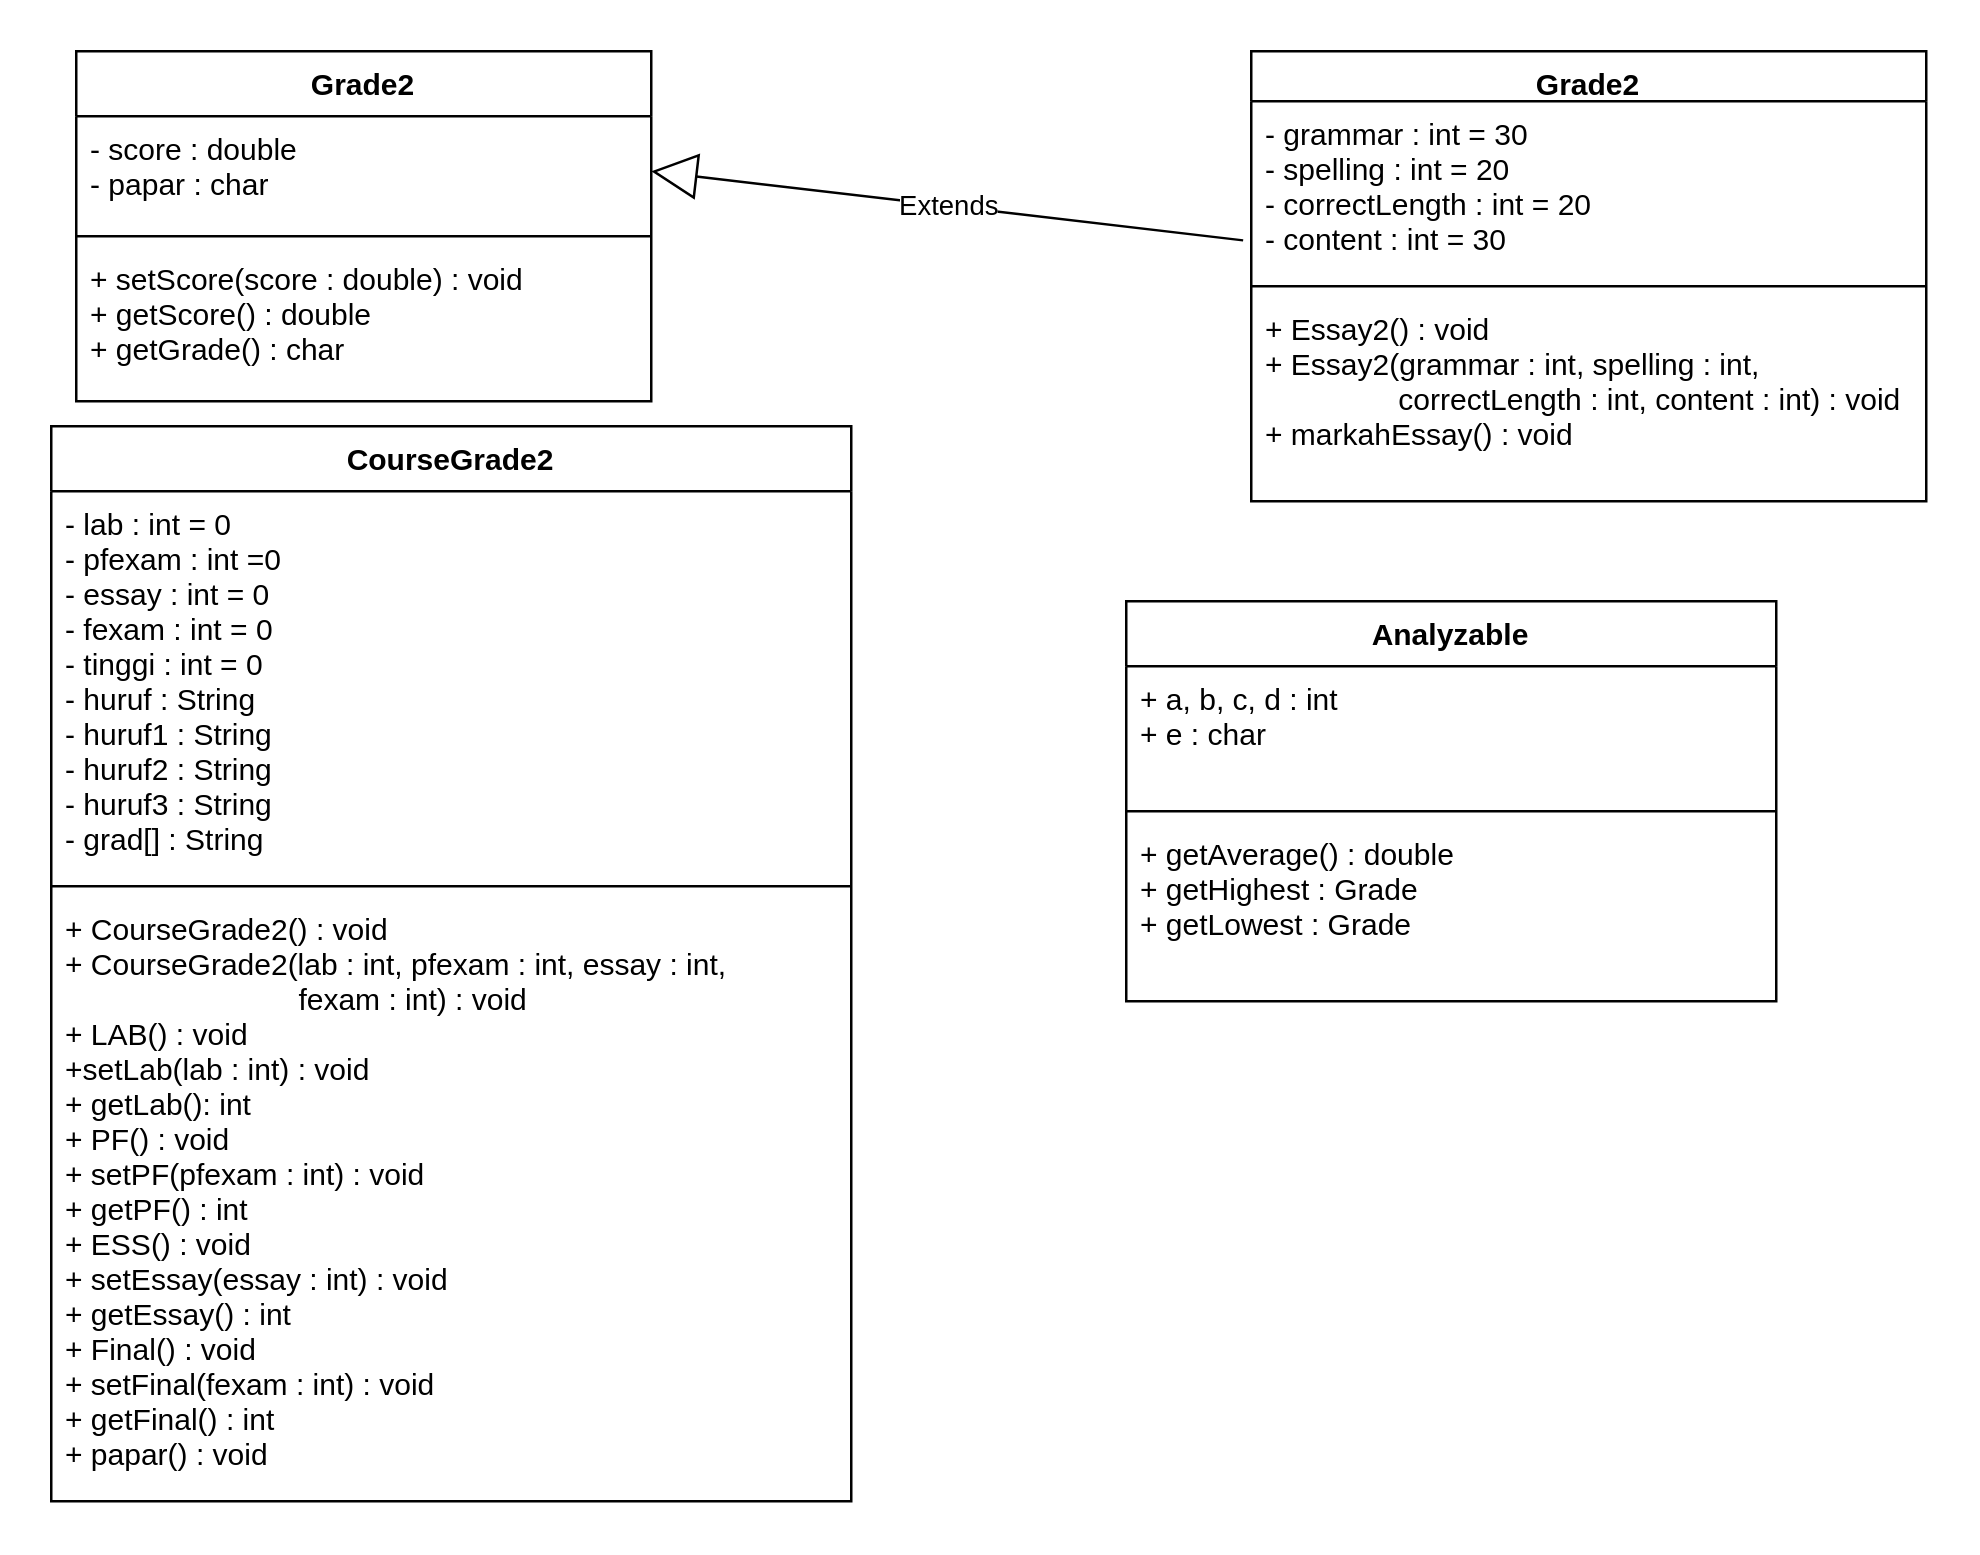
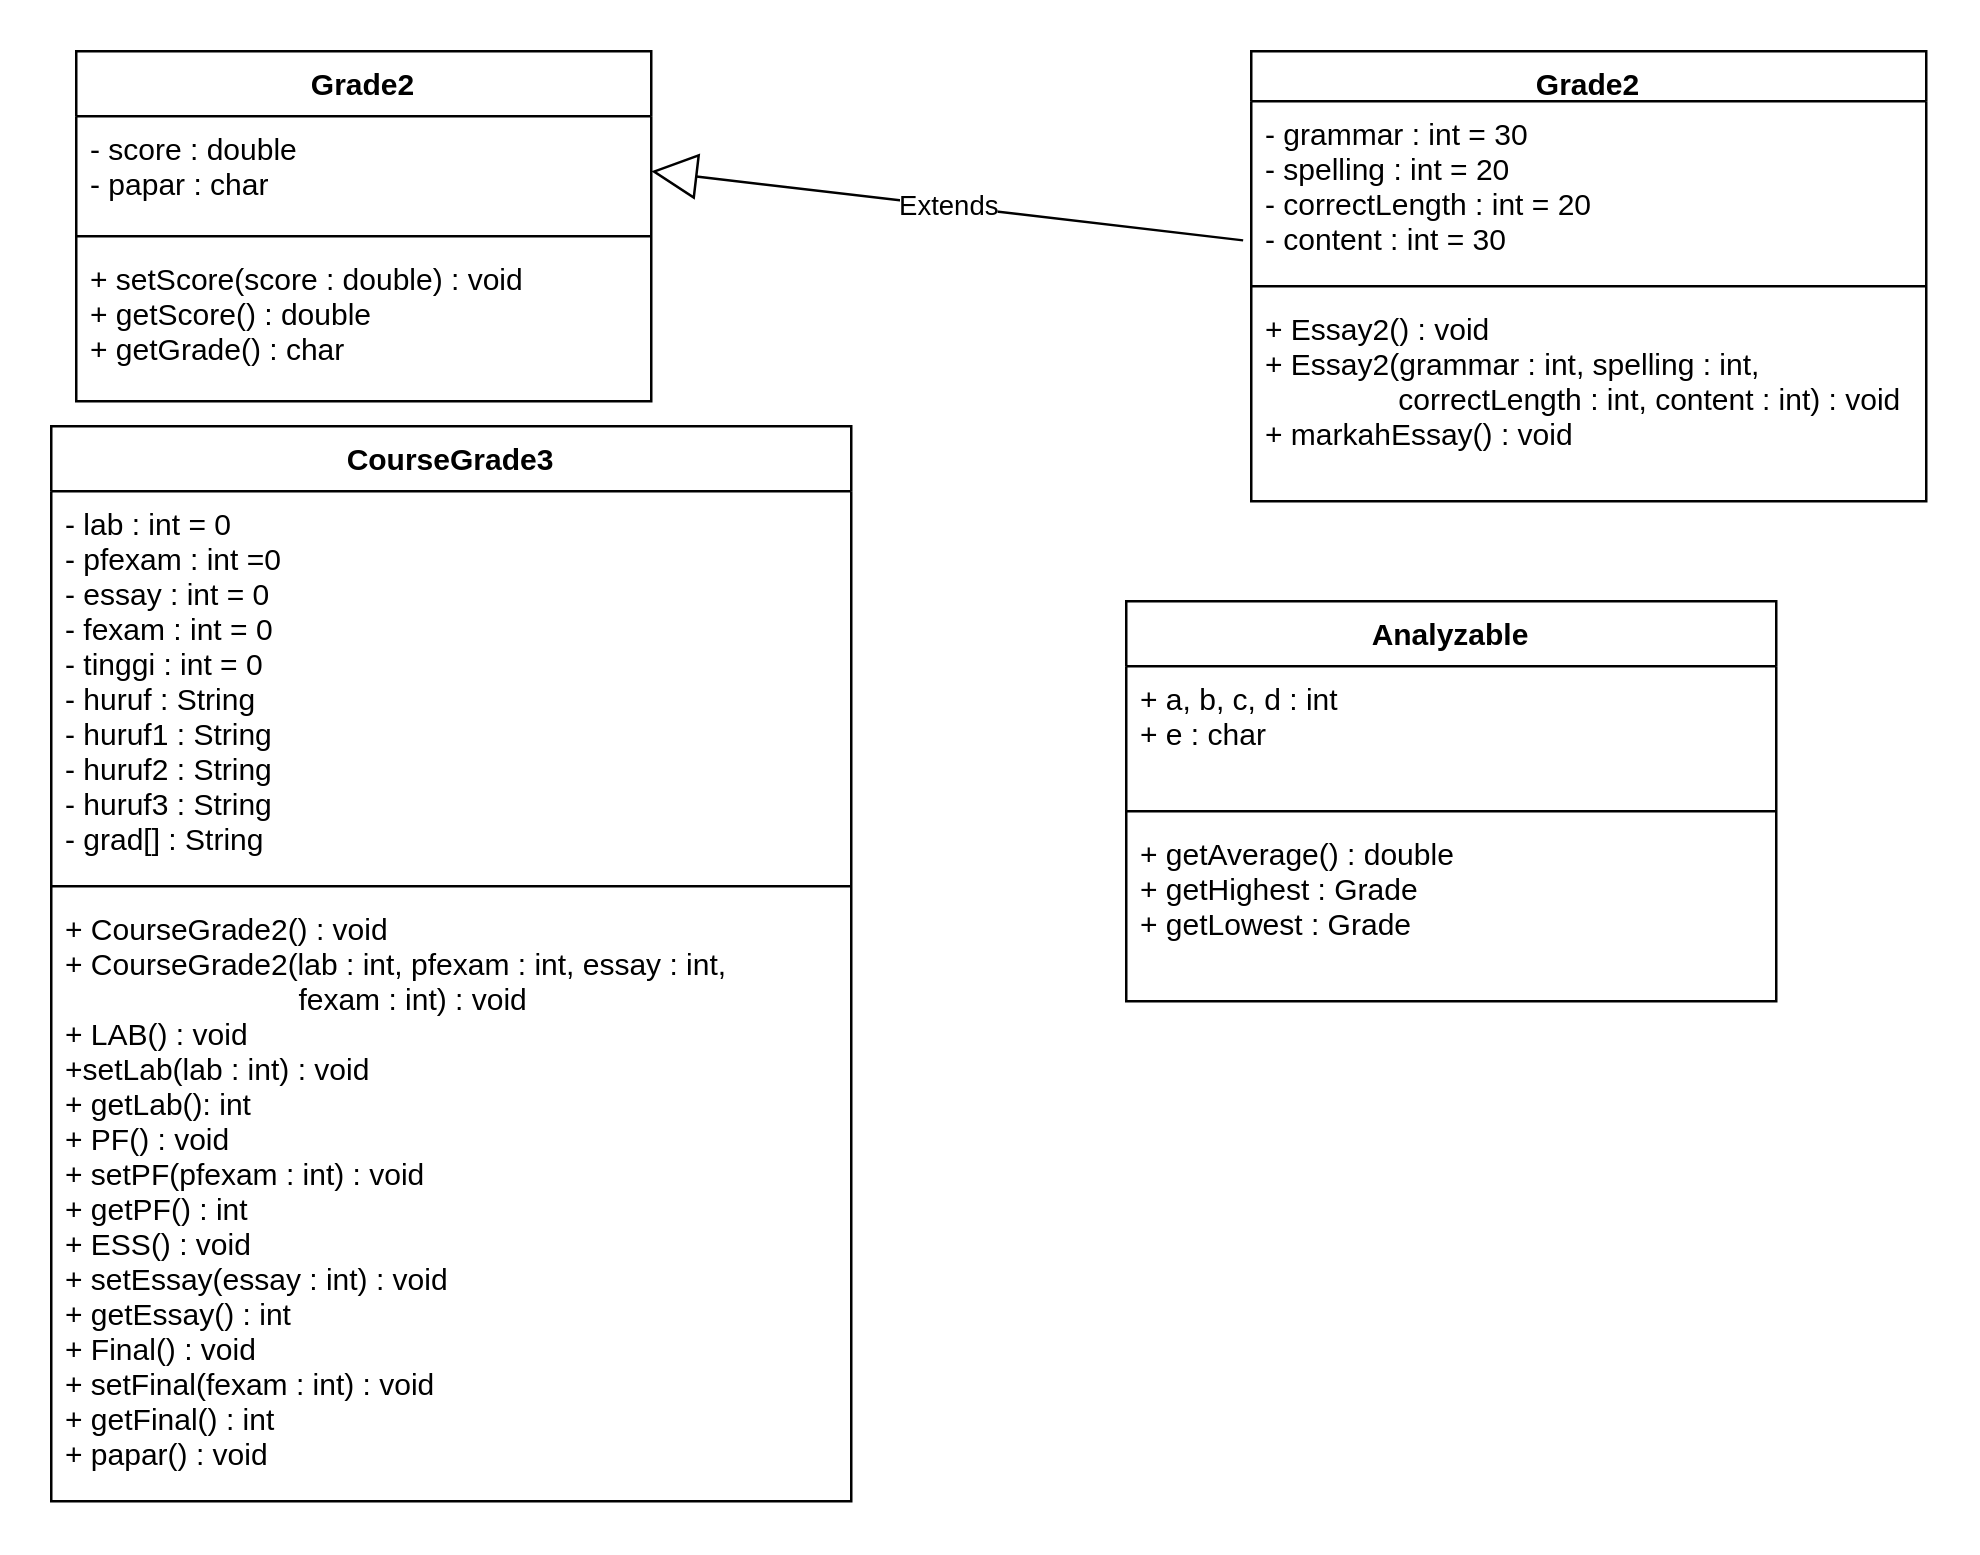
(450, 460) -> (450, 460)
